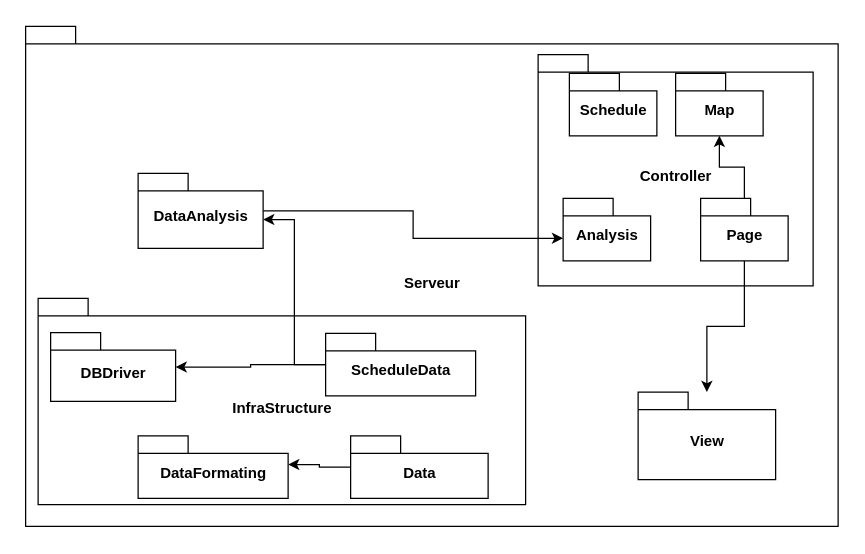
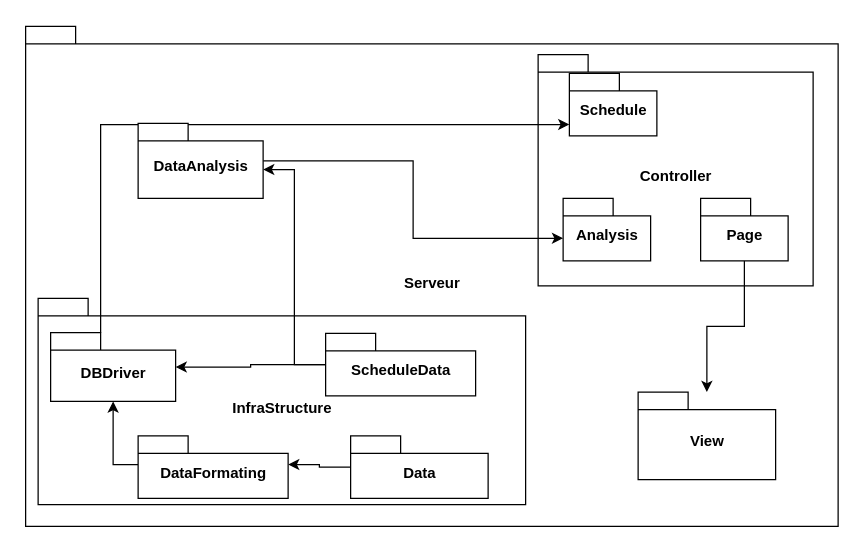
(719, 104) -> none
none -> (227, 124)
(736, 167) -> none
(201, 211) -> (201, 161)
none -> (113, 449)
